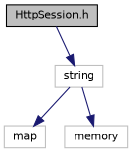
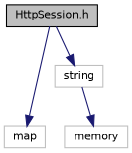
(56, 103) -> (40, 71)
